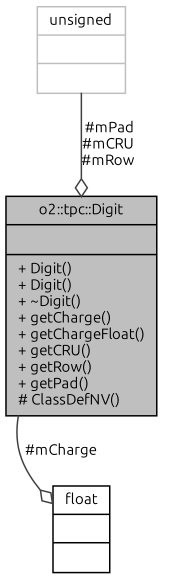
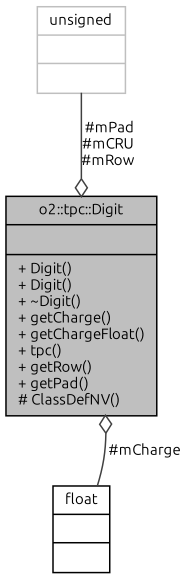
(54, 351) -> (40, 351)
(20, 455) -> (104, 460)
